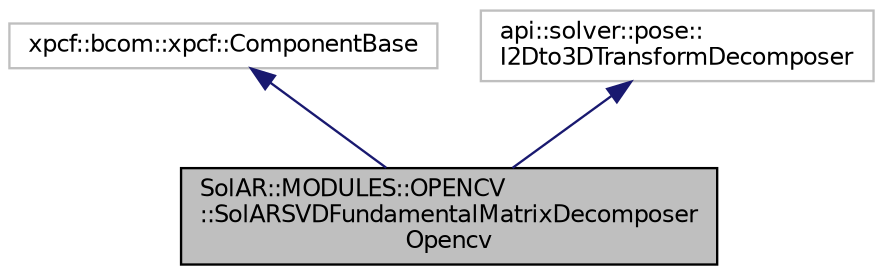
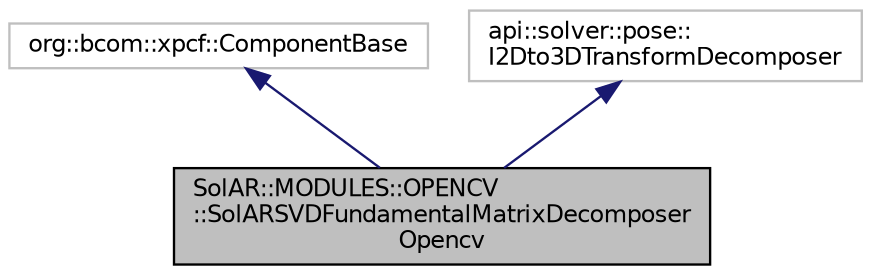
(223, 46) -> (219, 46)
